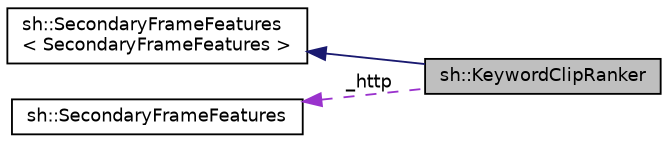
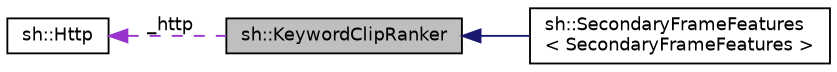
(375, 59) -> (505, 36)
(157, 117) -> (58, 36)
